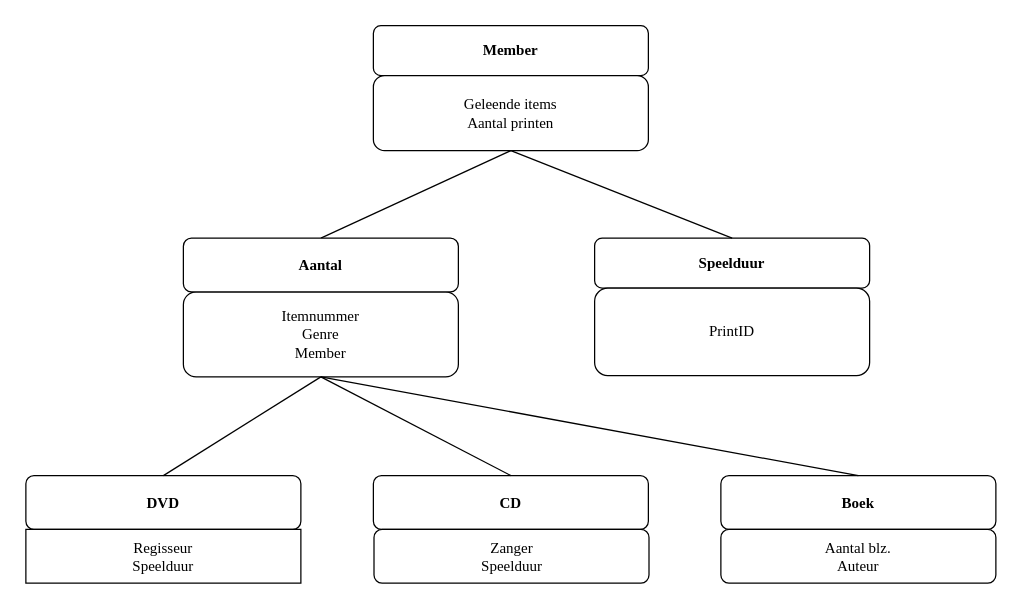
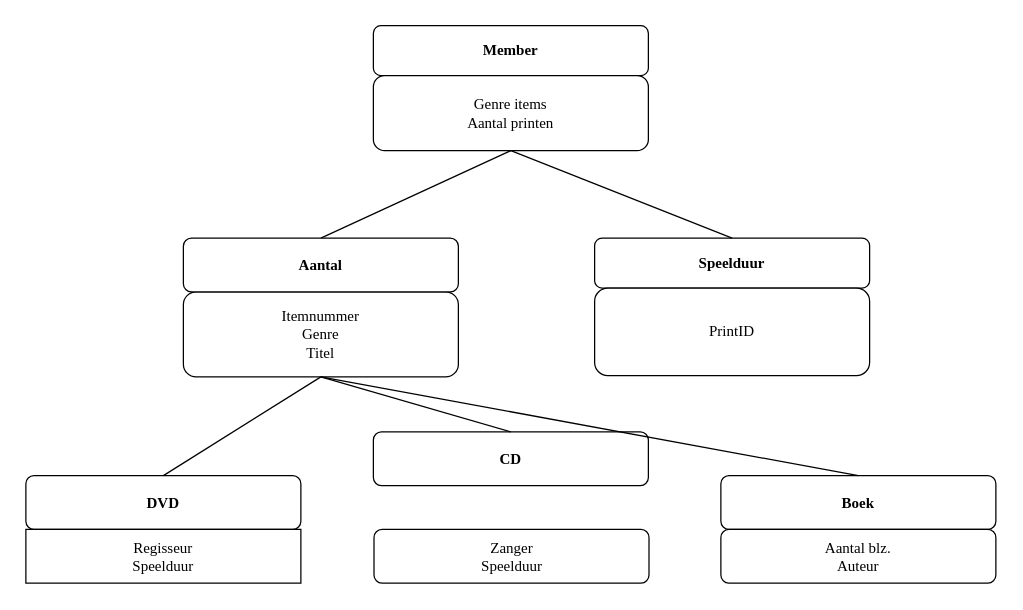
(511, 113) -> (511, 113)
(321, 334) -> (321, 334)
(511, 503) -> (511, 459)
